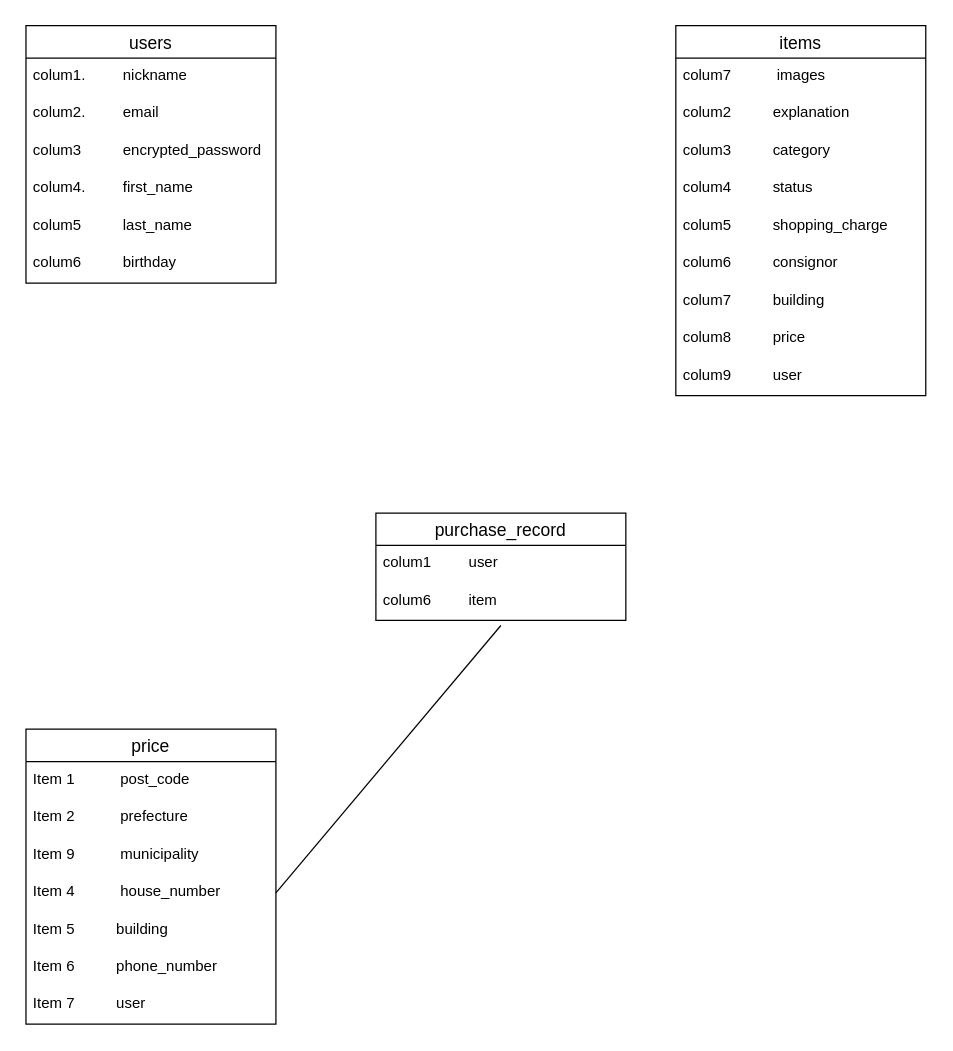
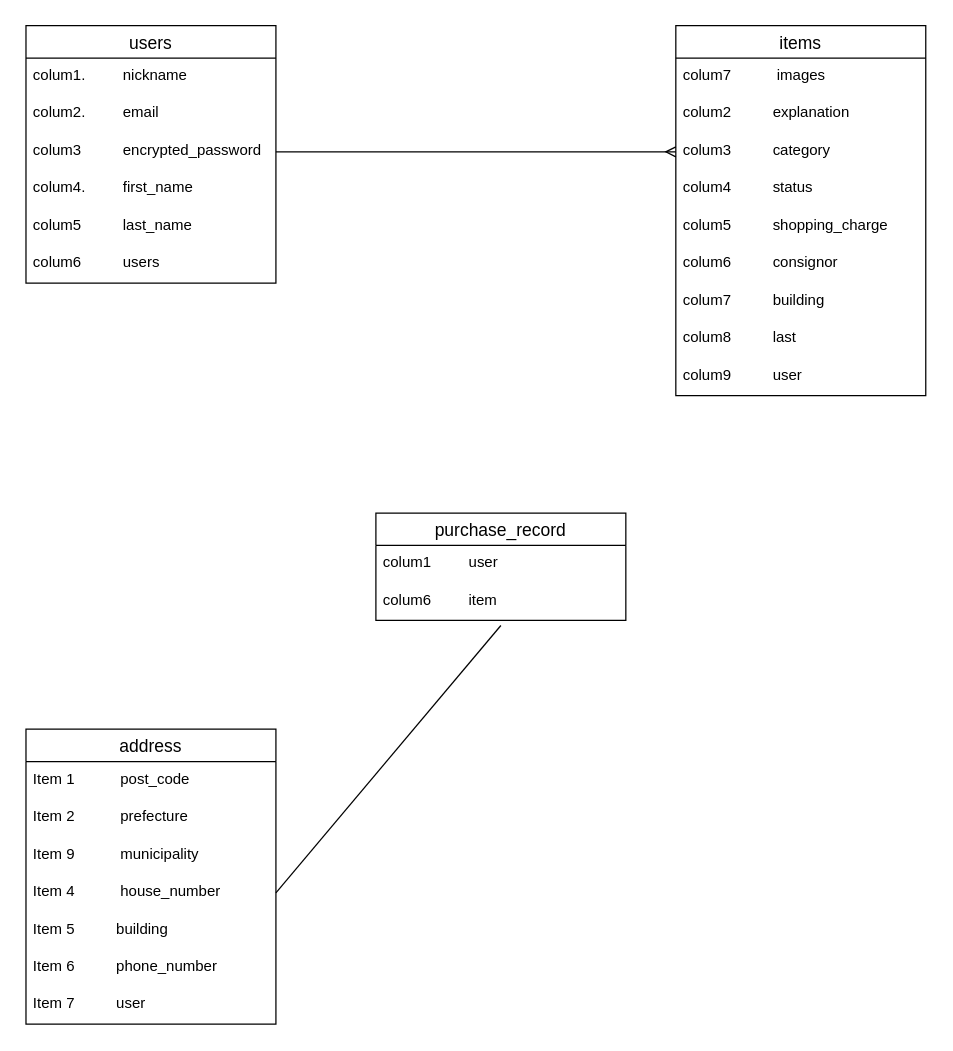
none -> (475, 152)
(120, 263) -> (109, 263)
(757, 338) -> (753, 338)
(150, 747) -> (150, 747)
